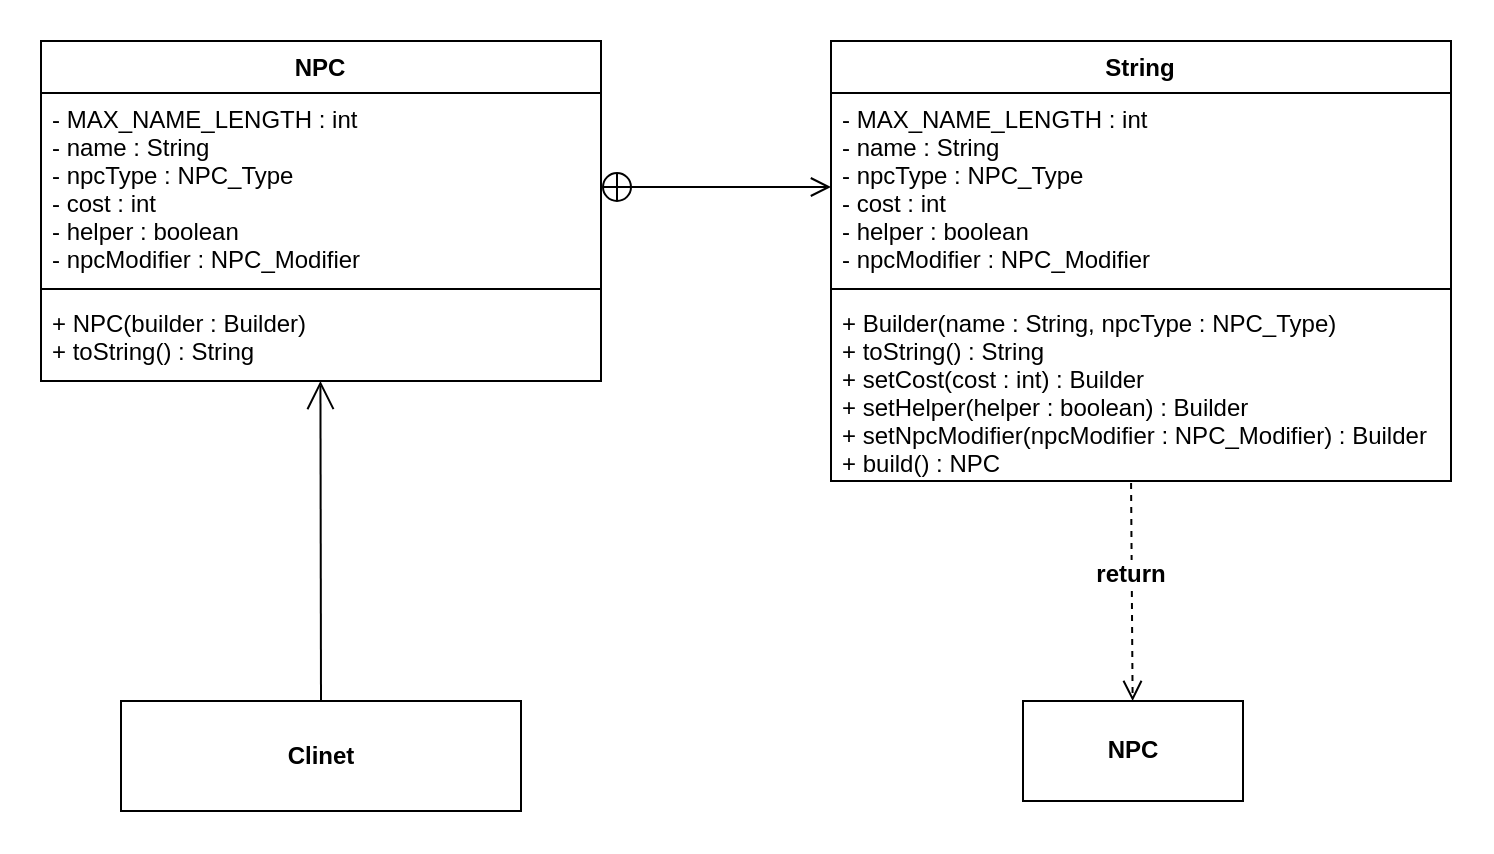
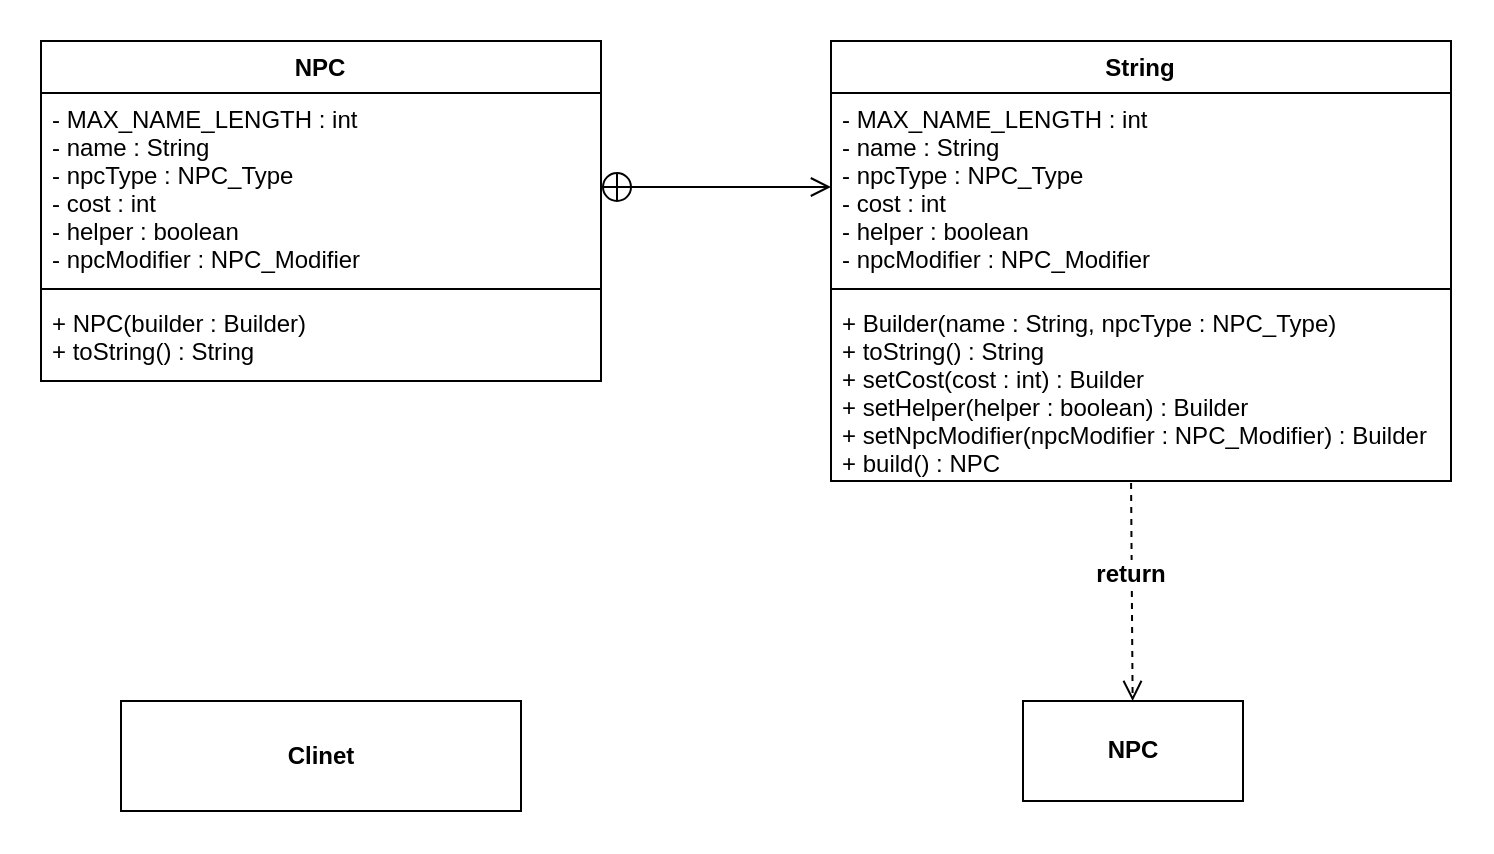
(321, 544) -> none
